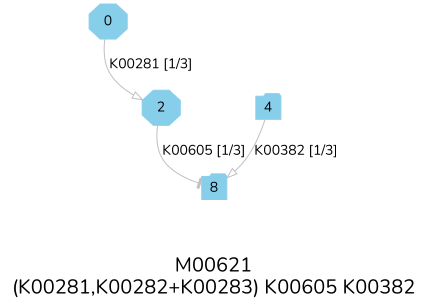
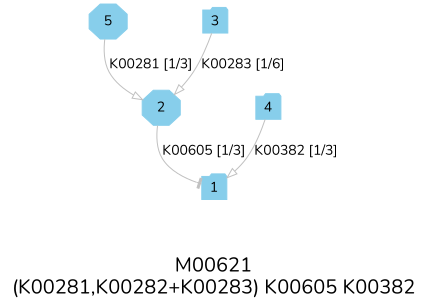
(108, 22) -> (108, 22)
none -> (215, 22)
(214, 188) -> (214, 188)
